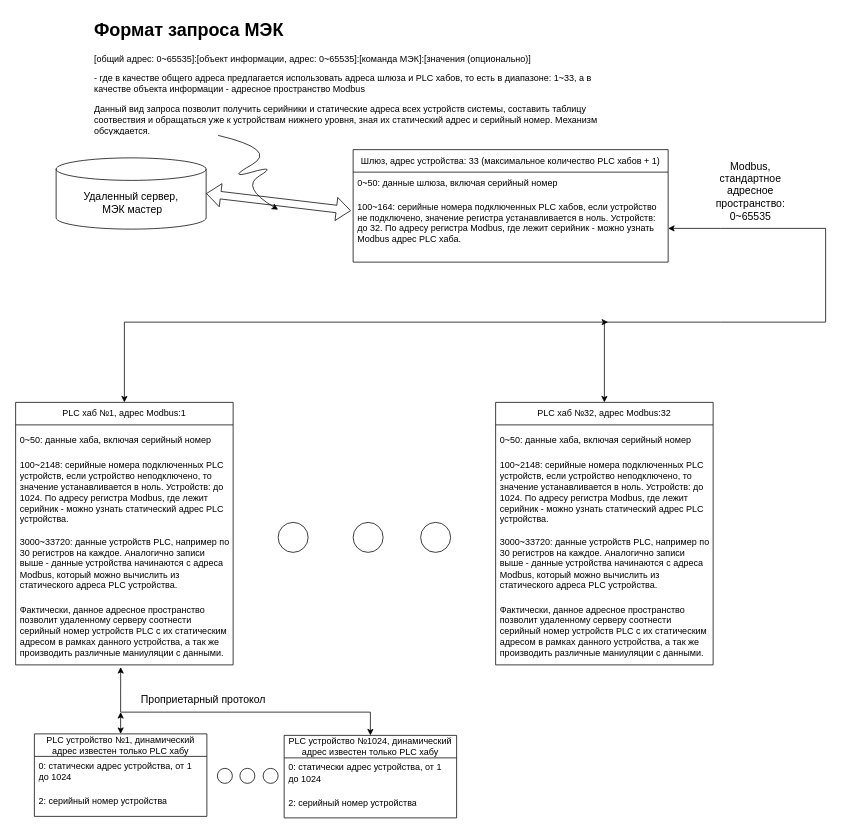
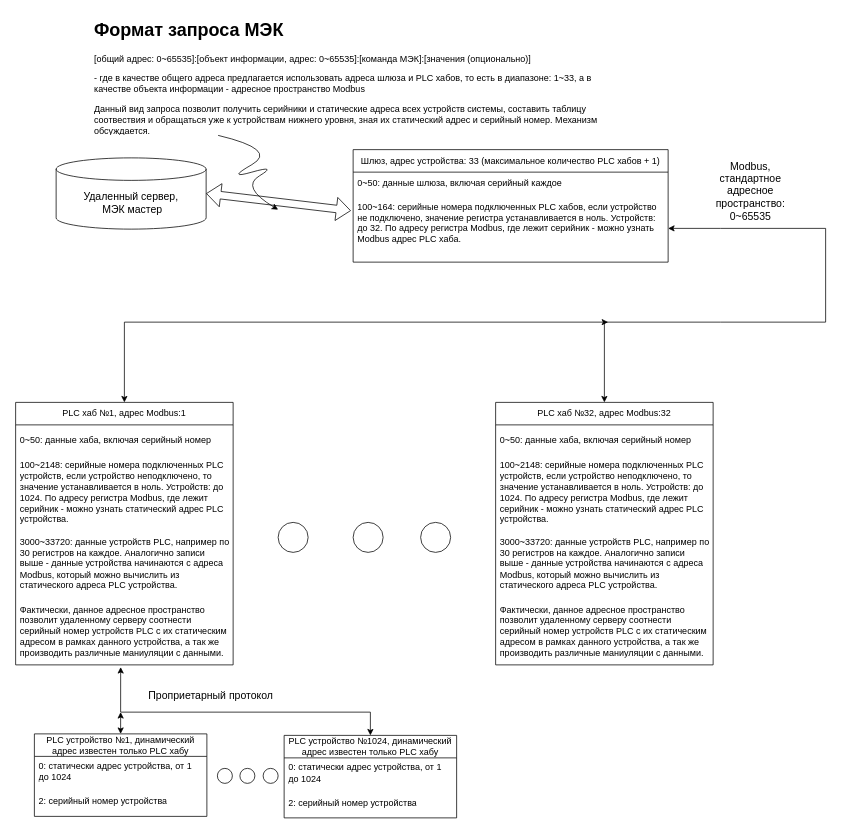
(455, 183) -> (458, 183)
(203, 699) -> (210, 696)
